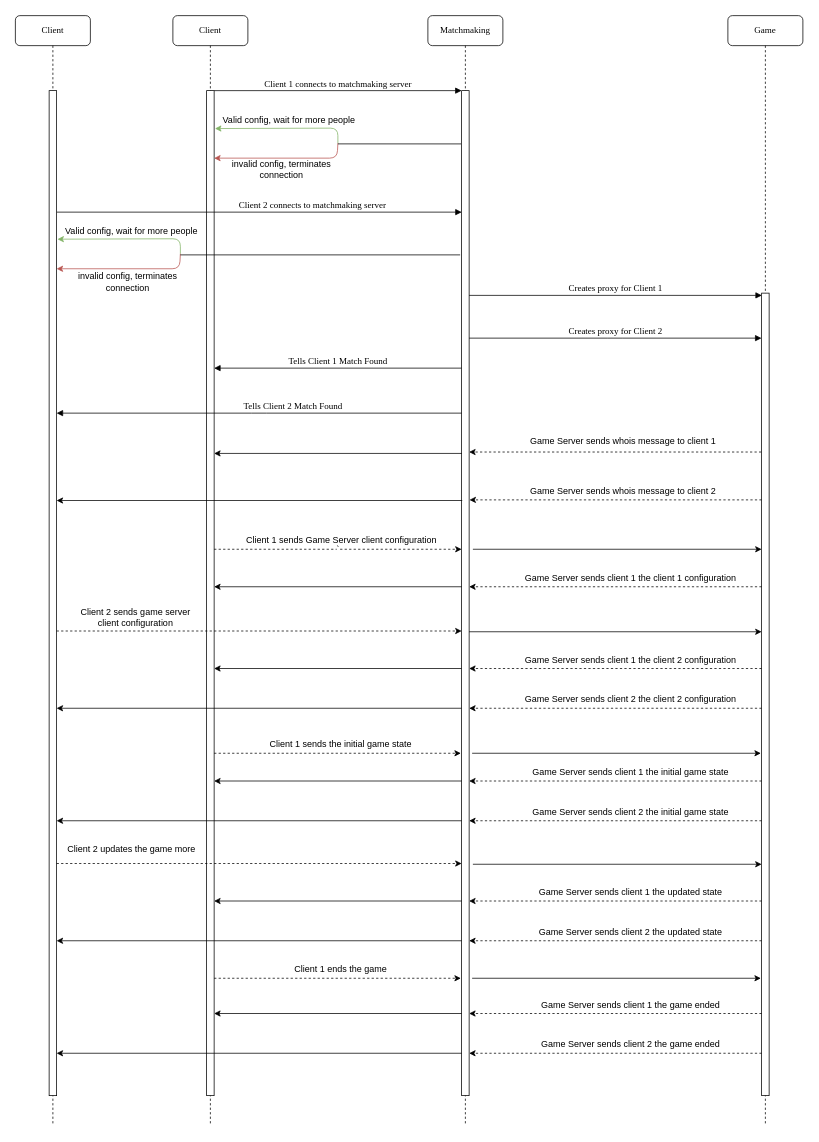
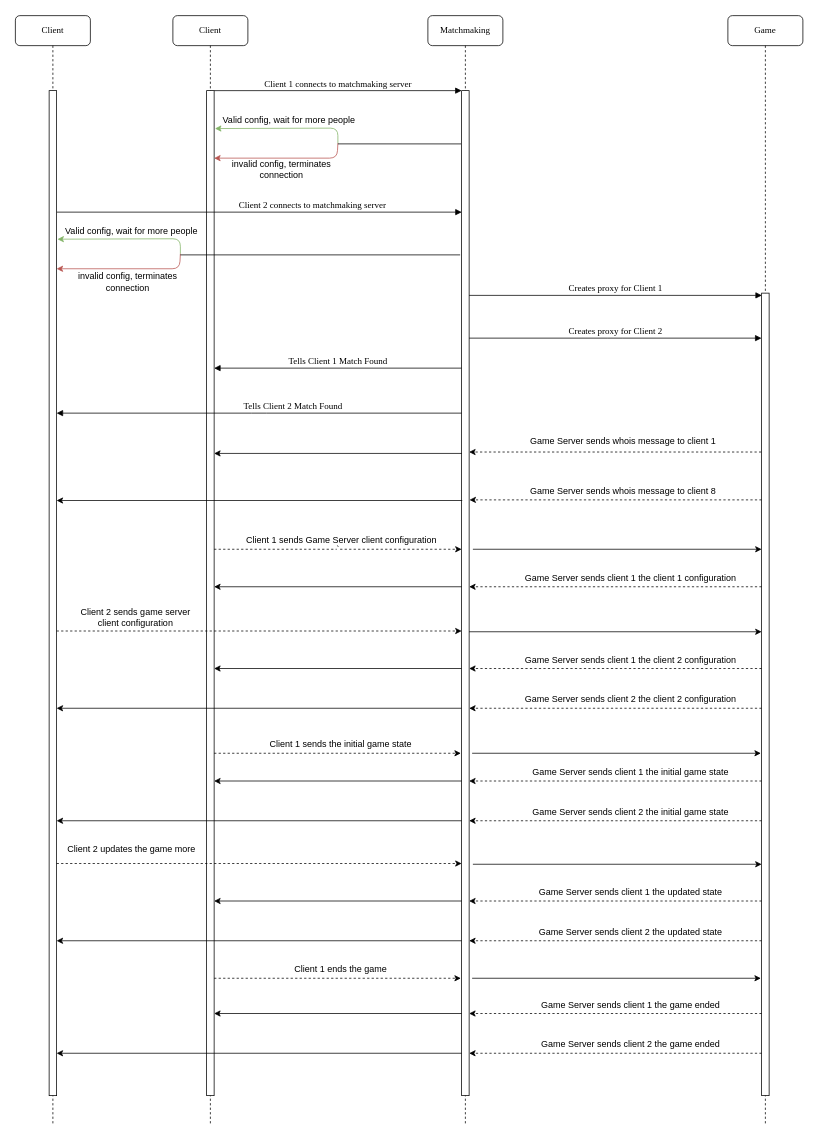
(623, 491) -> (623, 491)
